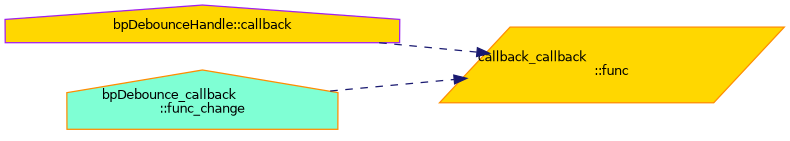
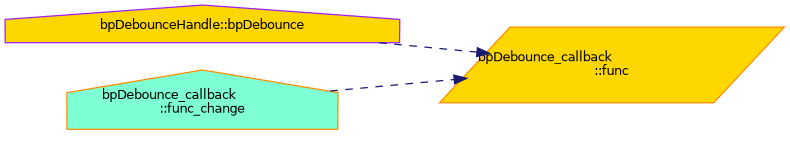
(202, 26) -> (202, 26)
(612, 65) -> (612, 65)
